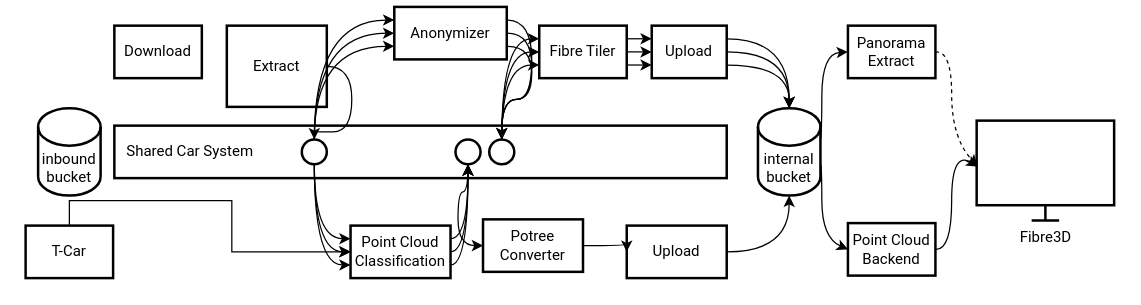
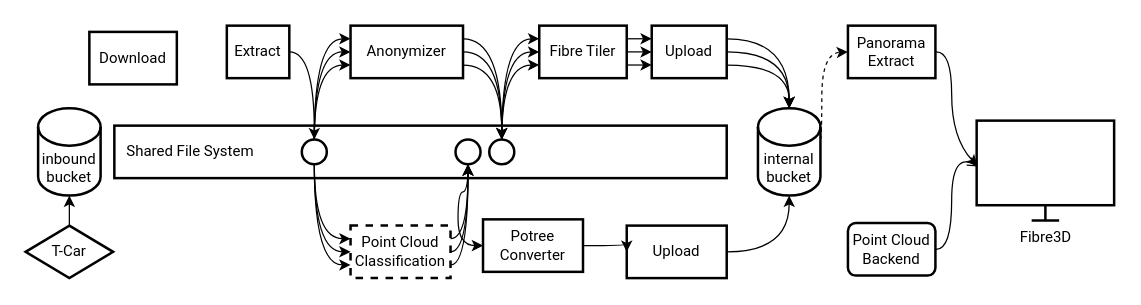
(451, 33) -> (407, 52)
(158, 52) -> (133, 58)
(277, 66) -> (258, 52)
(822, 87) -> (822, 87)
(952, 106) -> (952, 106)
(194, 152) -> (195, 152)
(959, 163) -> (960, 164)
(224, 201) -> (69, 223)
(823, 216) -> none
(892, 249) -> (892, 249)
(69, 252) -> (69, 252)
(401, 252) -> (401, 252)
